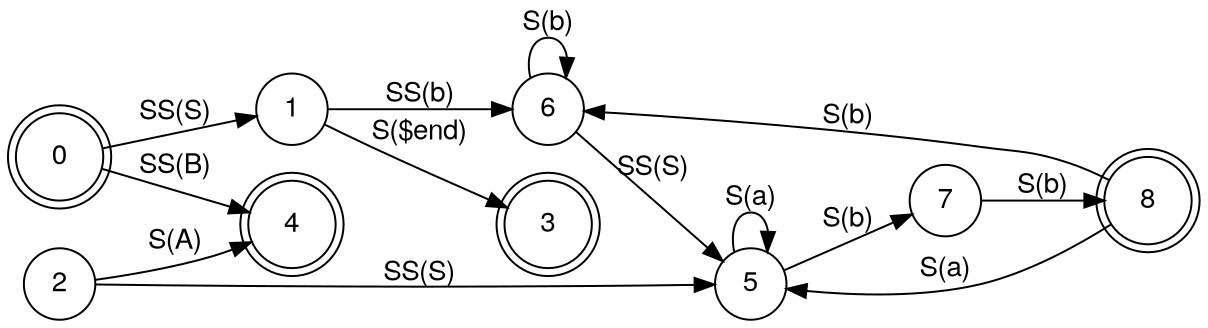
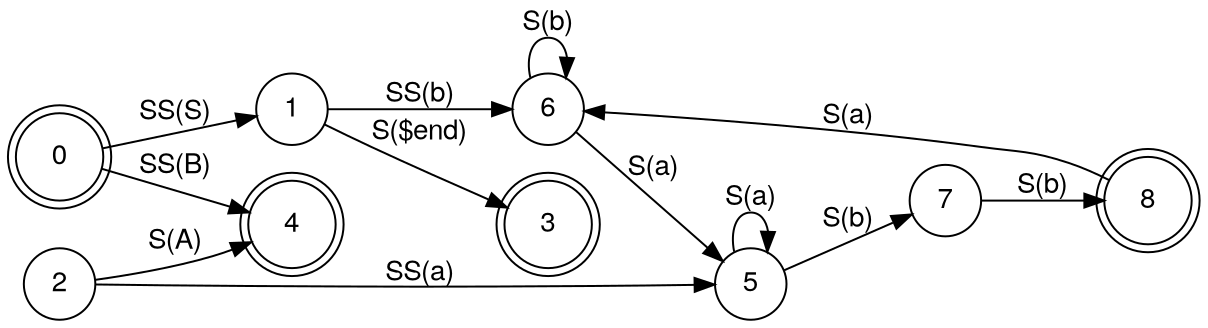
(848, 116) -> (848, 116)
(653, 168) -> (653, 168)
(420, 273) -> (420, 273)
(966, 287) -> none
